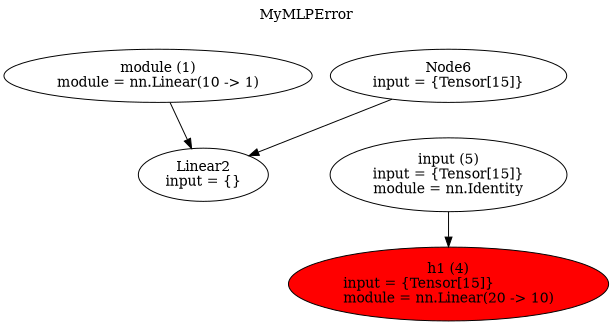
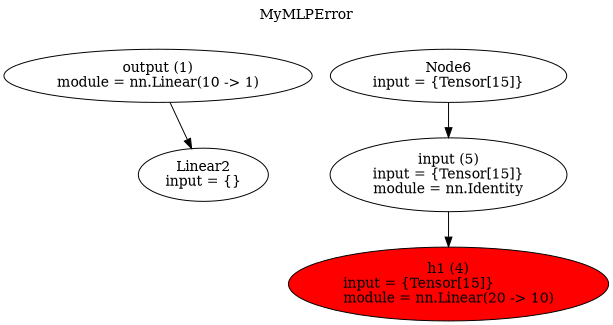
(158, 76) -> (158, 76)
(325, 126) -> (449, 115)
